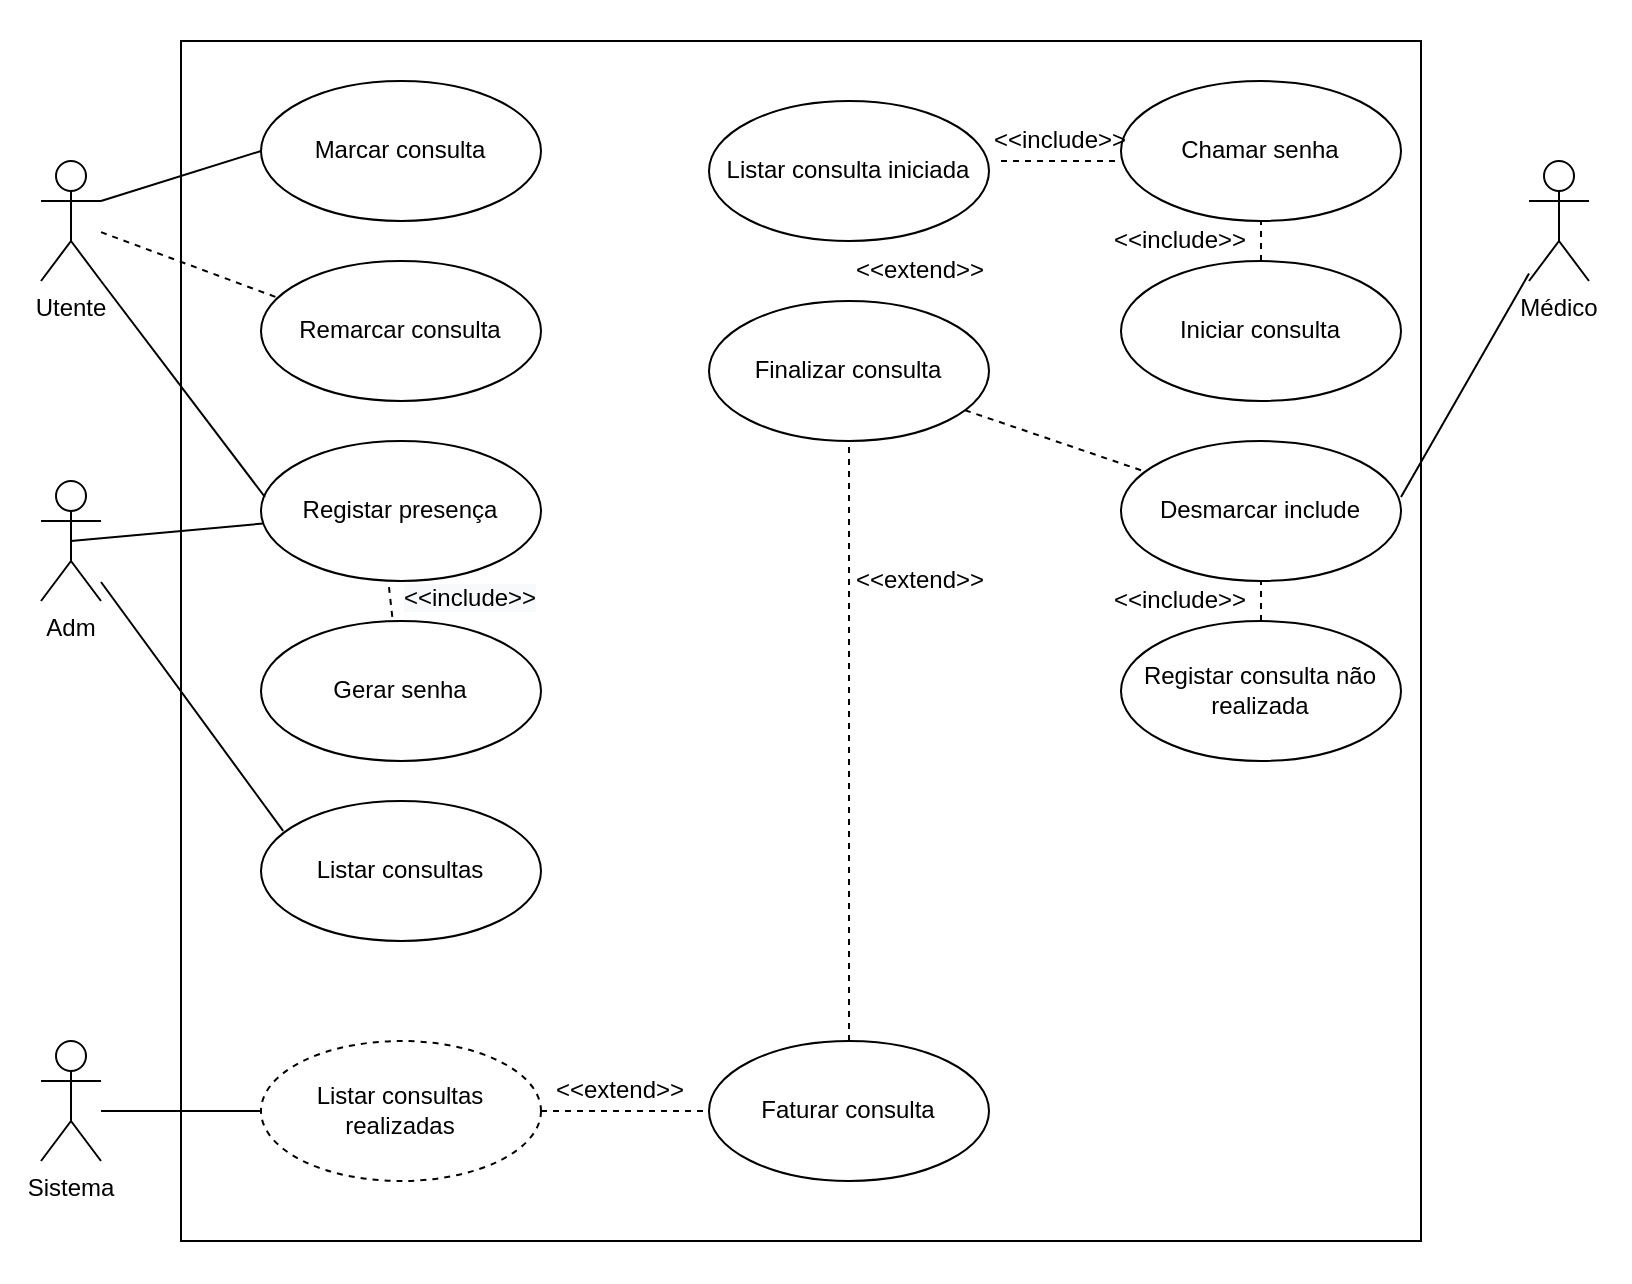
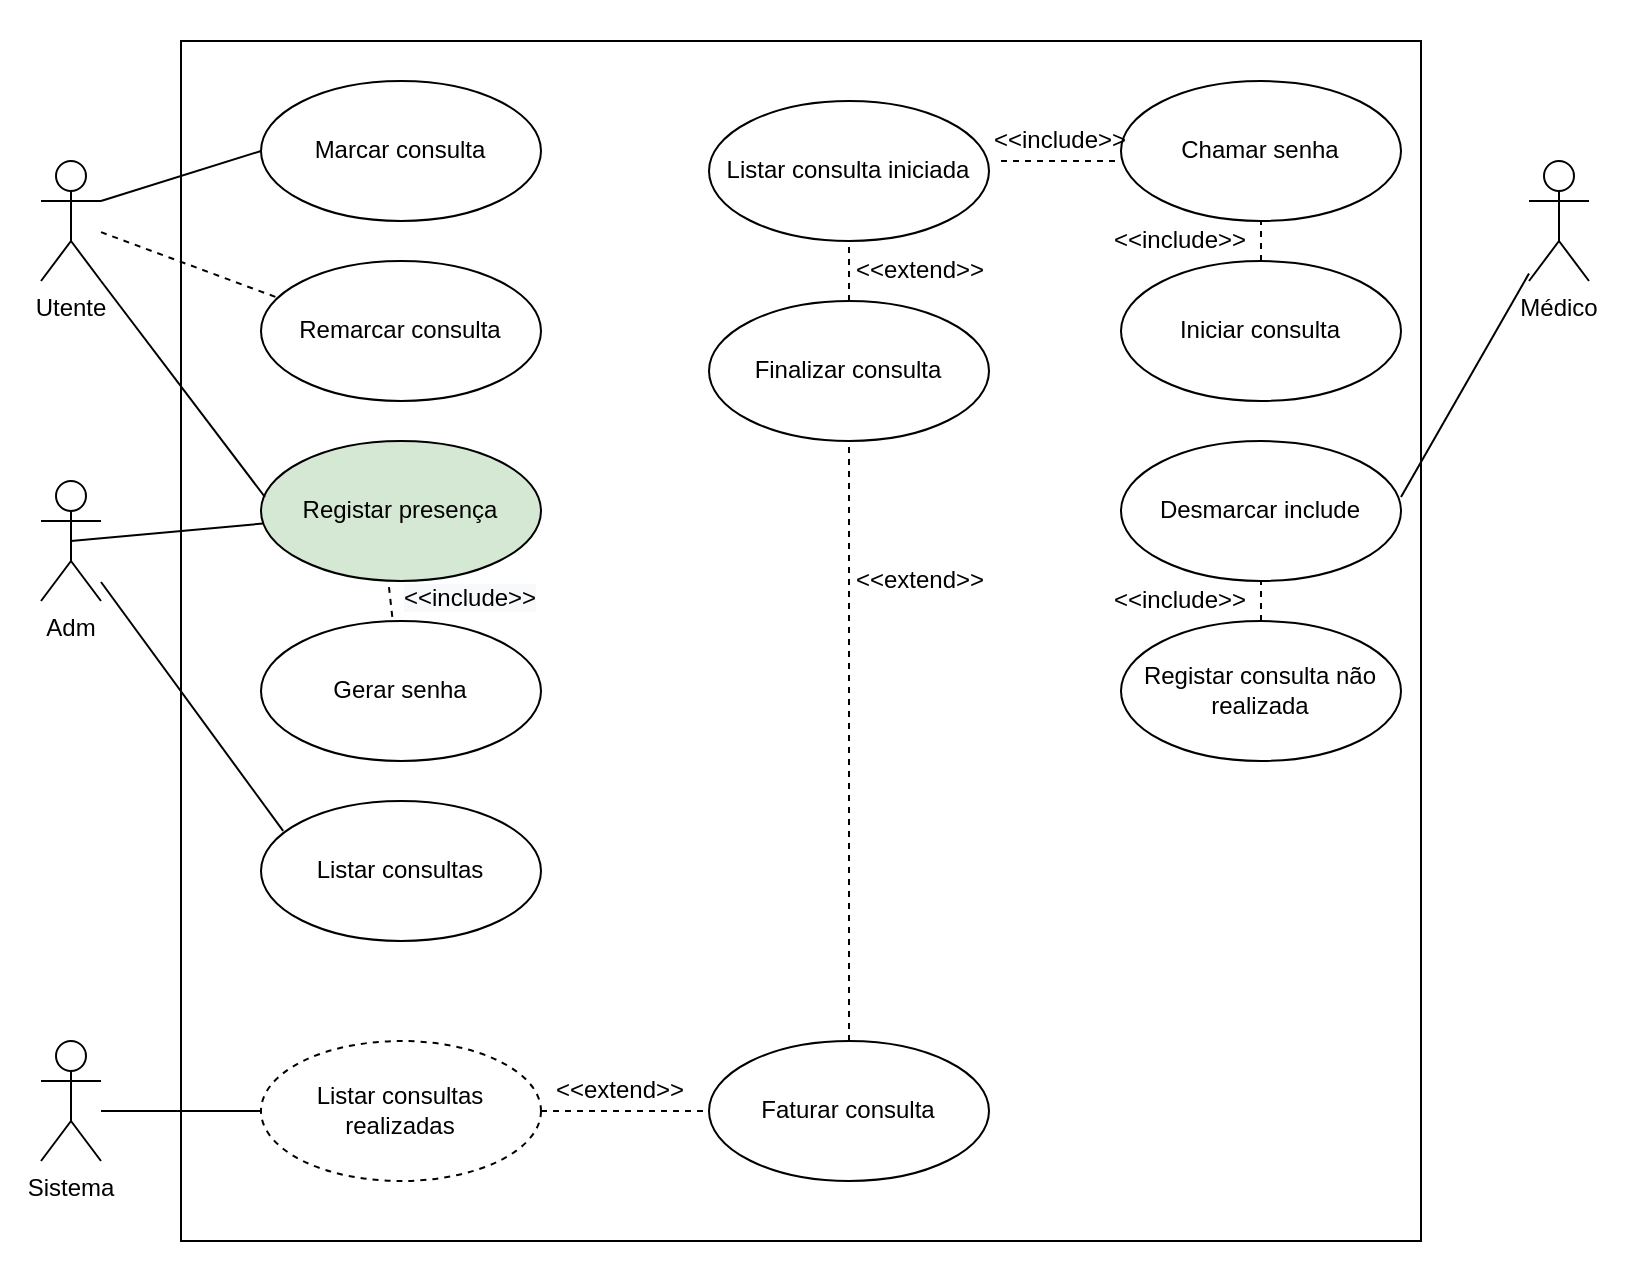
(1054, 441) -> (849, 273)
(401, 511) -> (401, 511)
